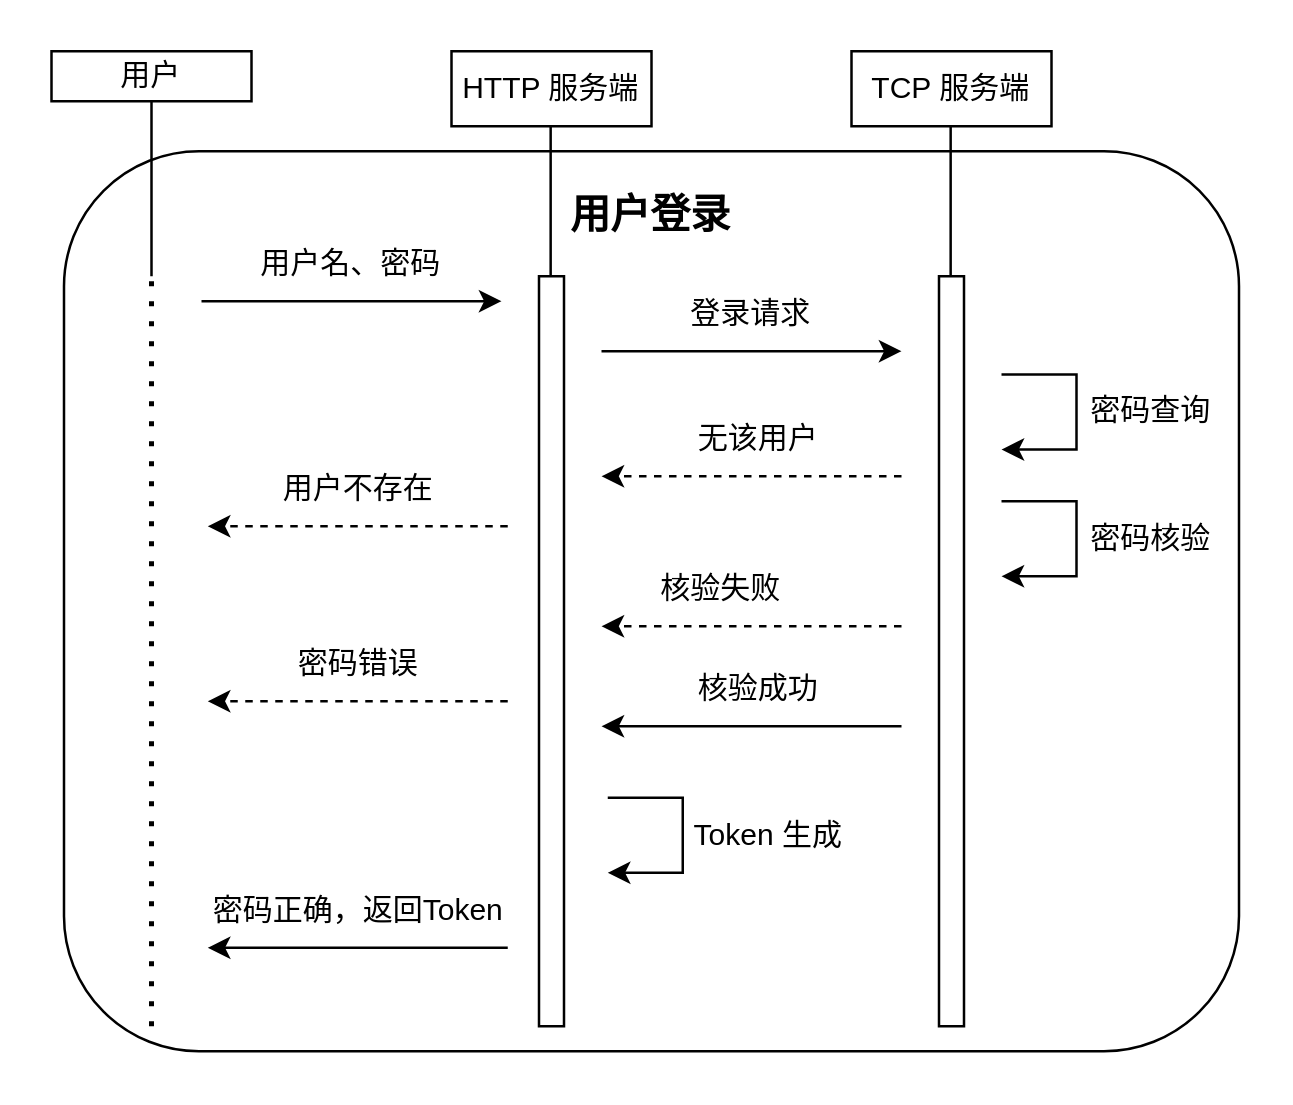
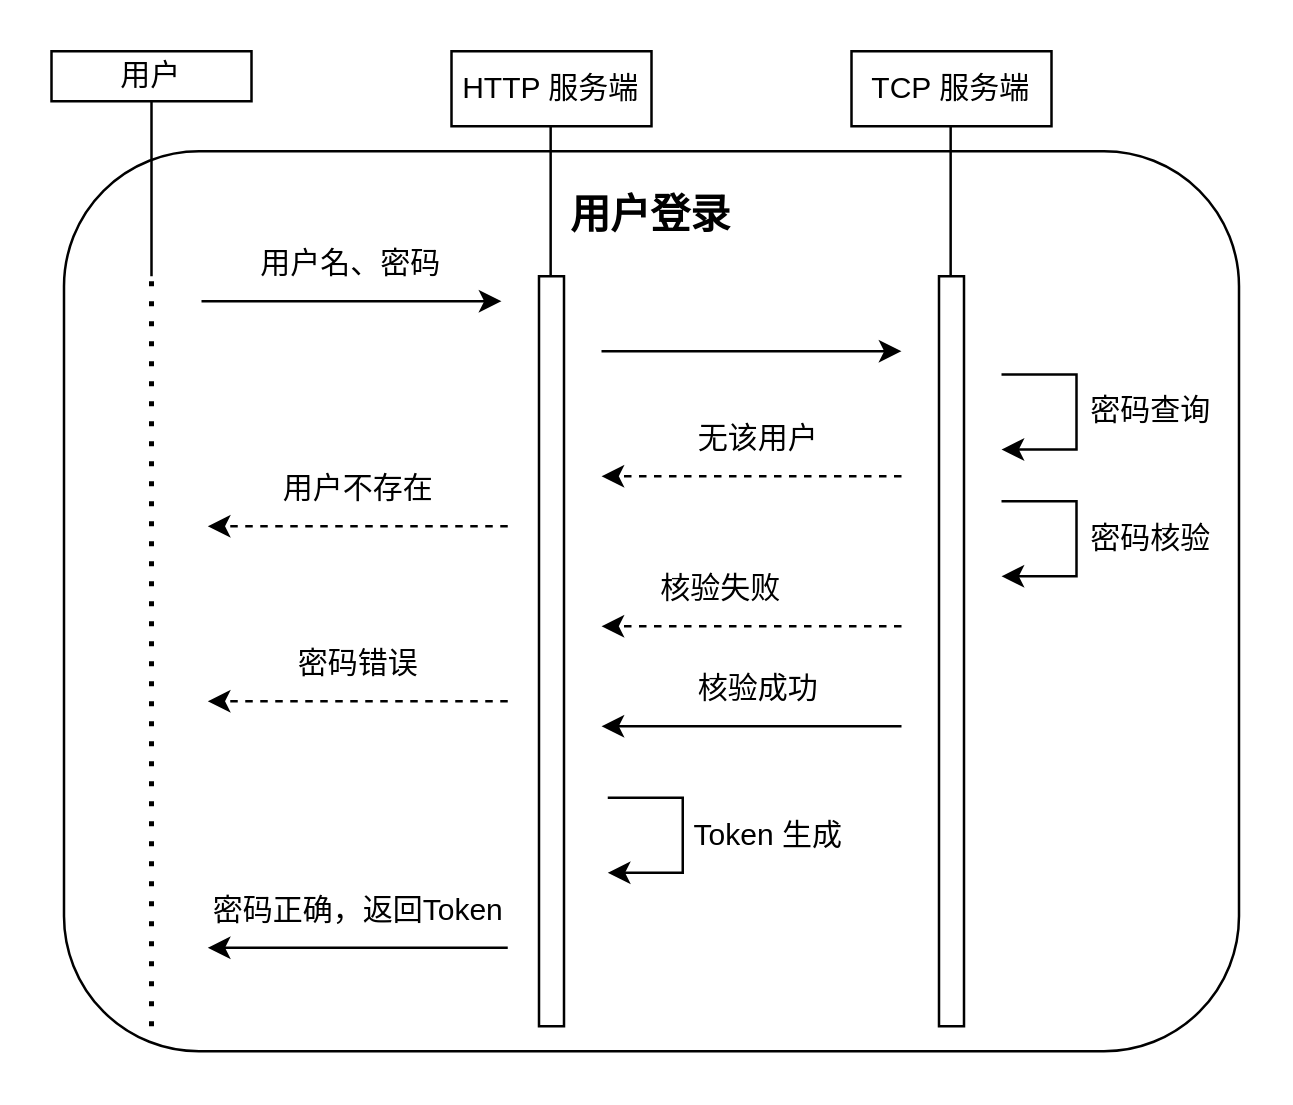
(751, 314) -> none
